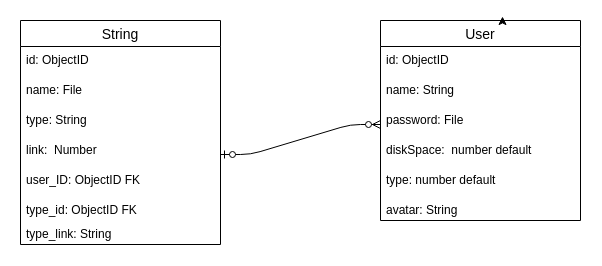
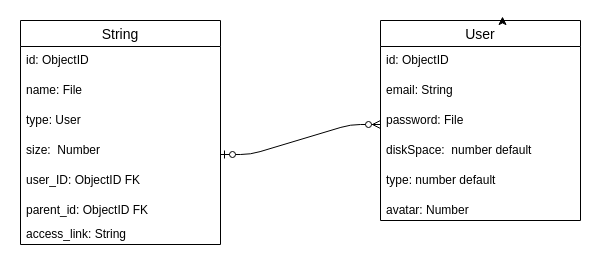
(422, 90) -> (422, 90)
(62, 120) -> (56, 120)
(63, 150) -> (65, 150)
(87, 210) -> (94, 210)
(428, 210) -> (430, 210)
(75, 234) -> (82, 234)
